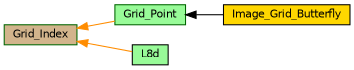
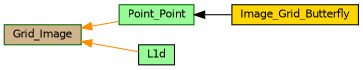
(150, 15) -> (157, 15)
(41, 35) -> (43, 35)
(150, 55) -> (157, 55)
